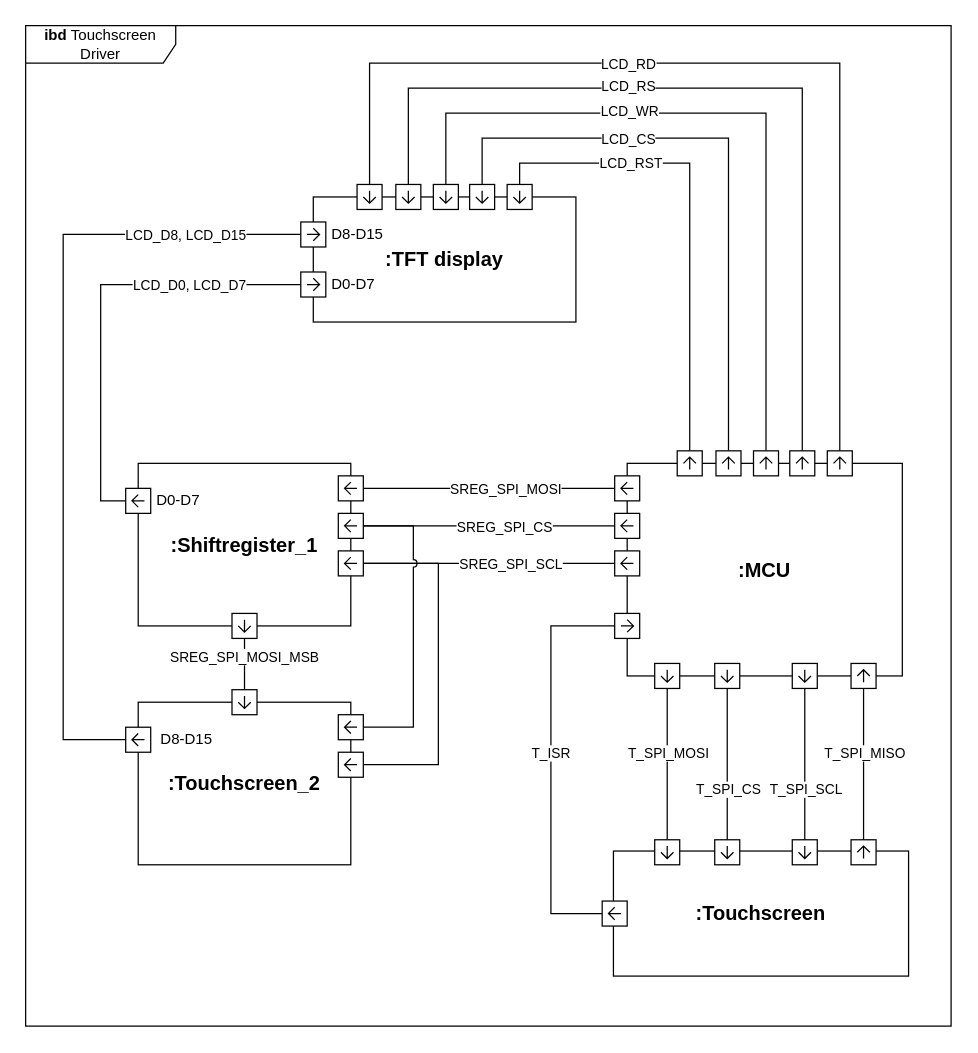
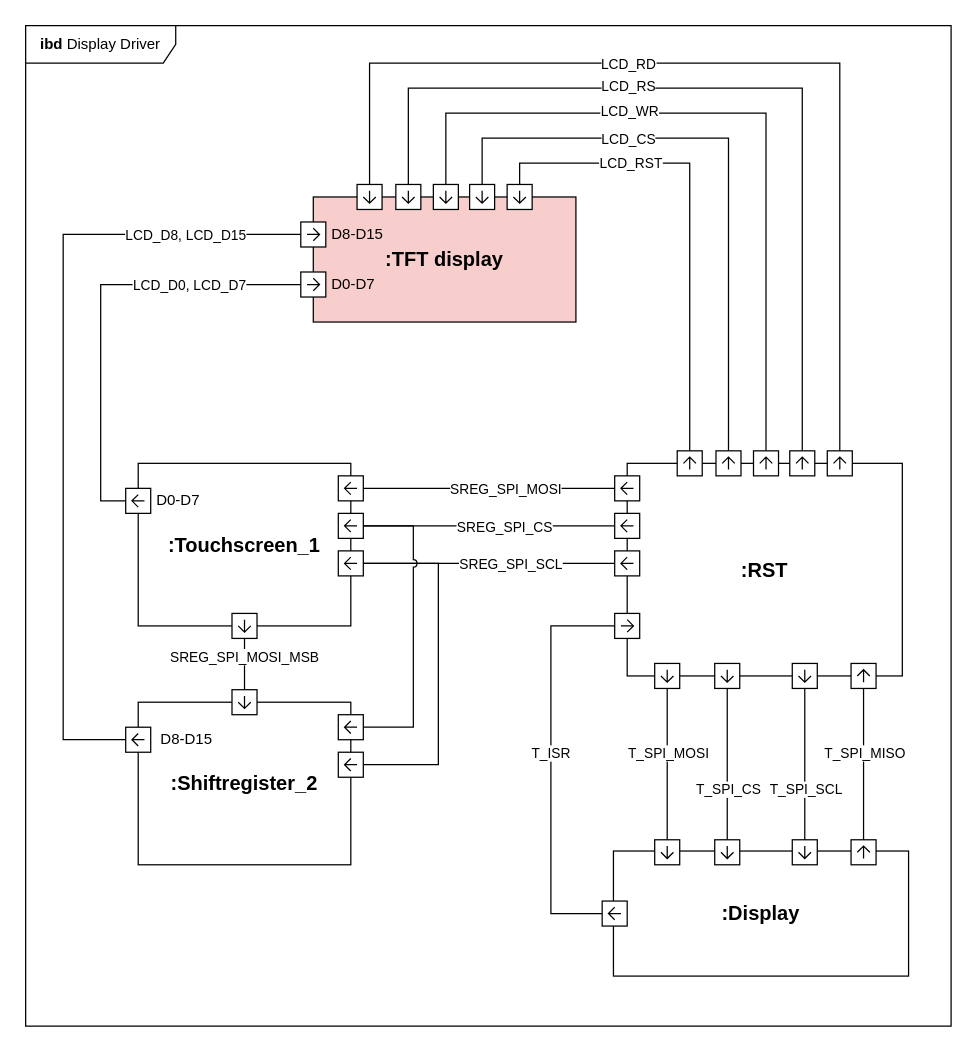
(101, 44) -> (101, 44)
(444, 259) -> (444, 259)
(244, 544) -> (244, 544)
(764, 569) -> (764, 569)
(244, 783) -> (244, 783)
(761, 913) -> (761, 913)
